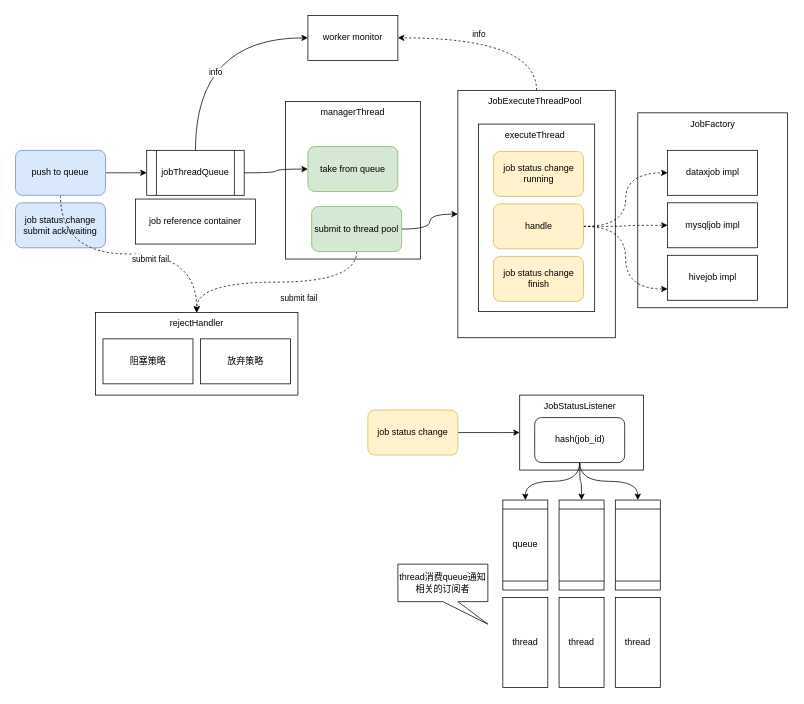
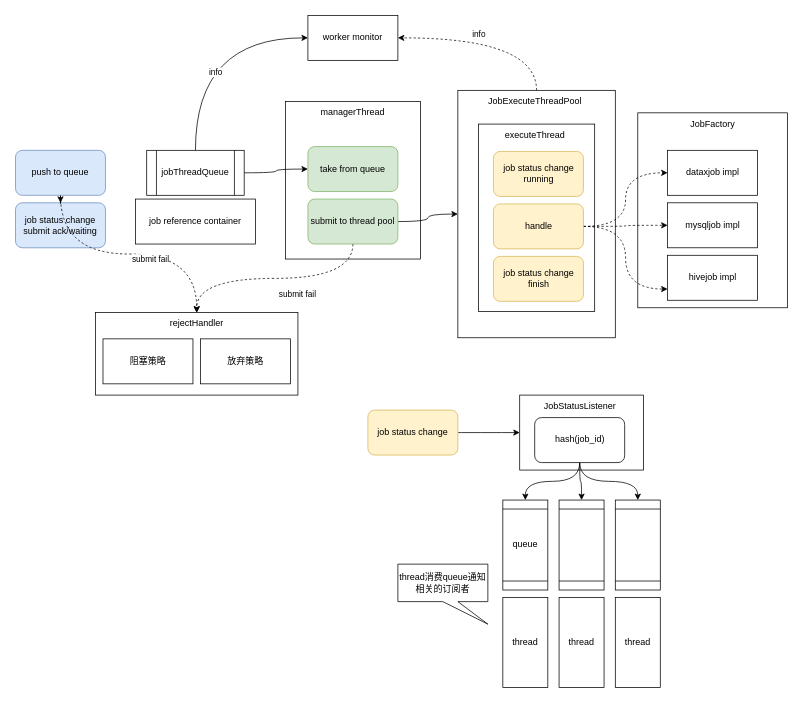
(124, 173) -> (60, 194)
(357, 229) -> (353, 222)
